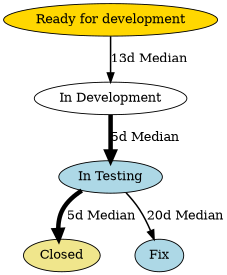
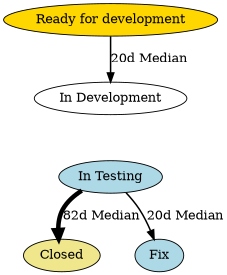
(149, 59) -> (149, 59)
(111, 133) -> none
(101, 216) -> (101, 216)
